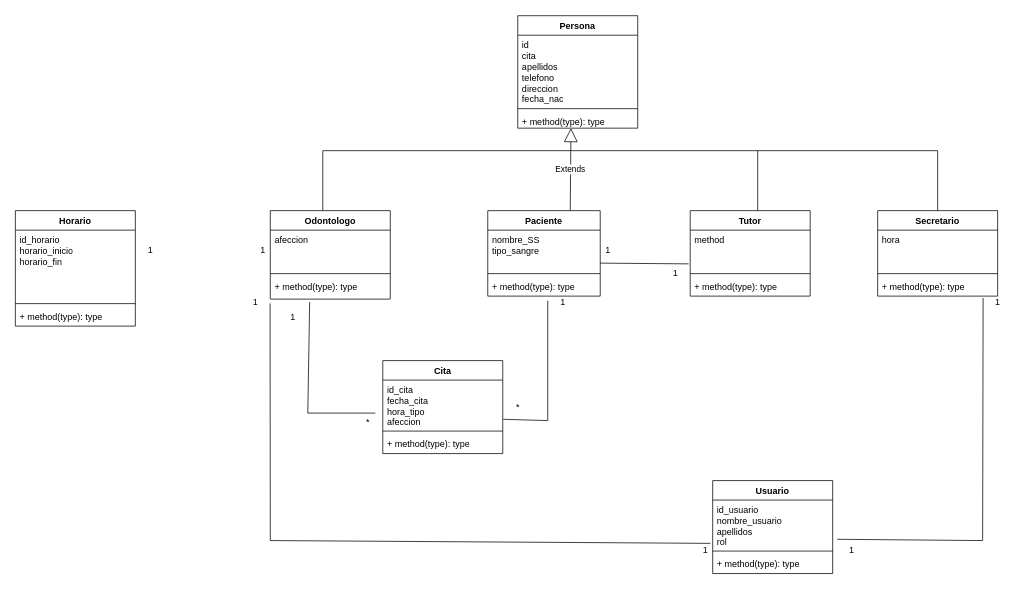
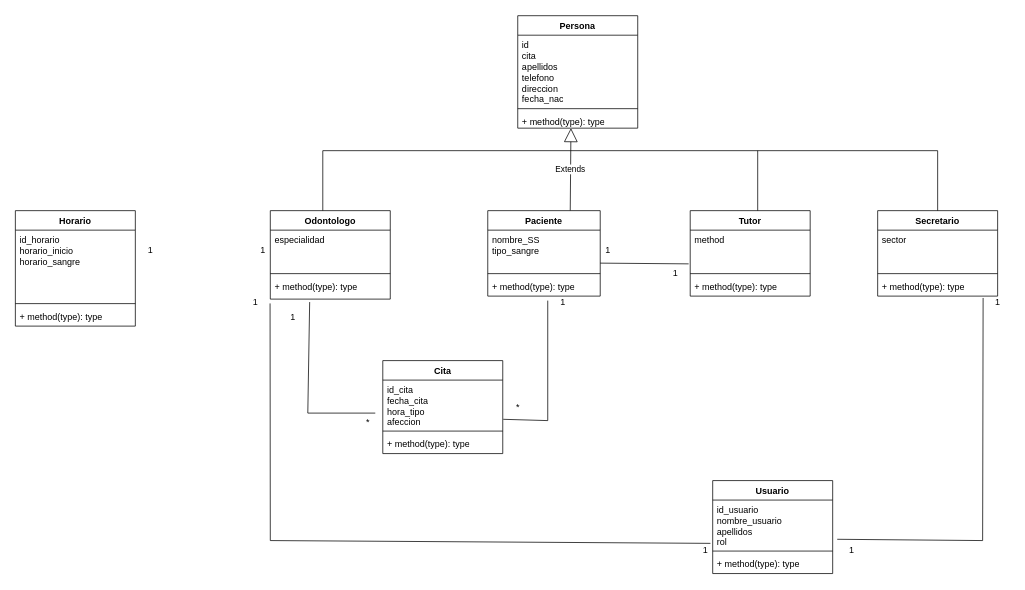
(294, 241) -> (302, 241)
(892, 241) -> (897, 241)
(50, 251) -> (54, 251)
